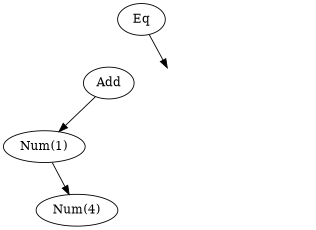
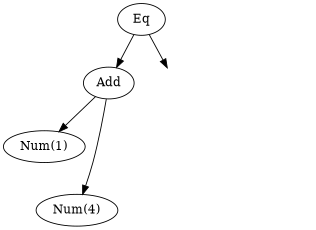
none -> (127, 47)
(59, 175) -> (98, 143)
